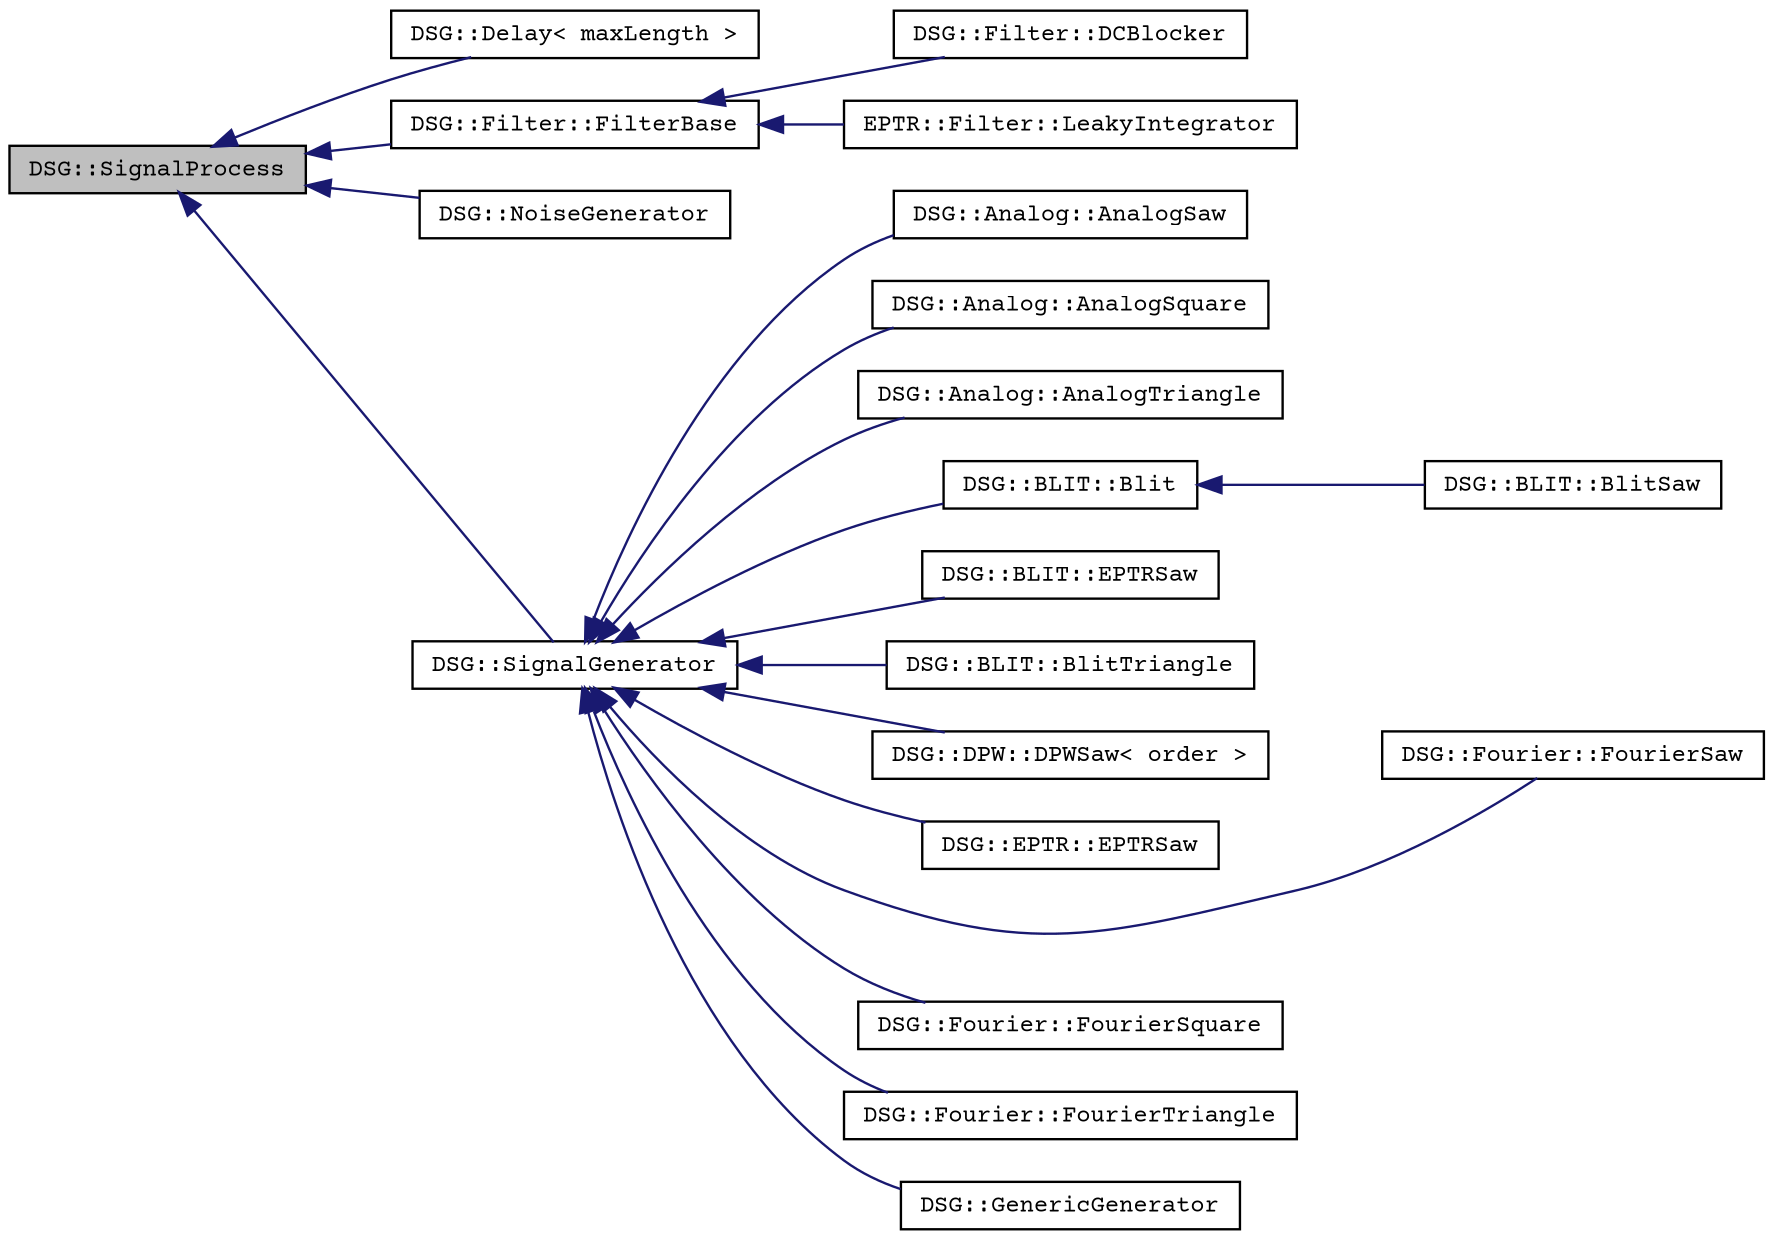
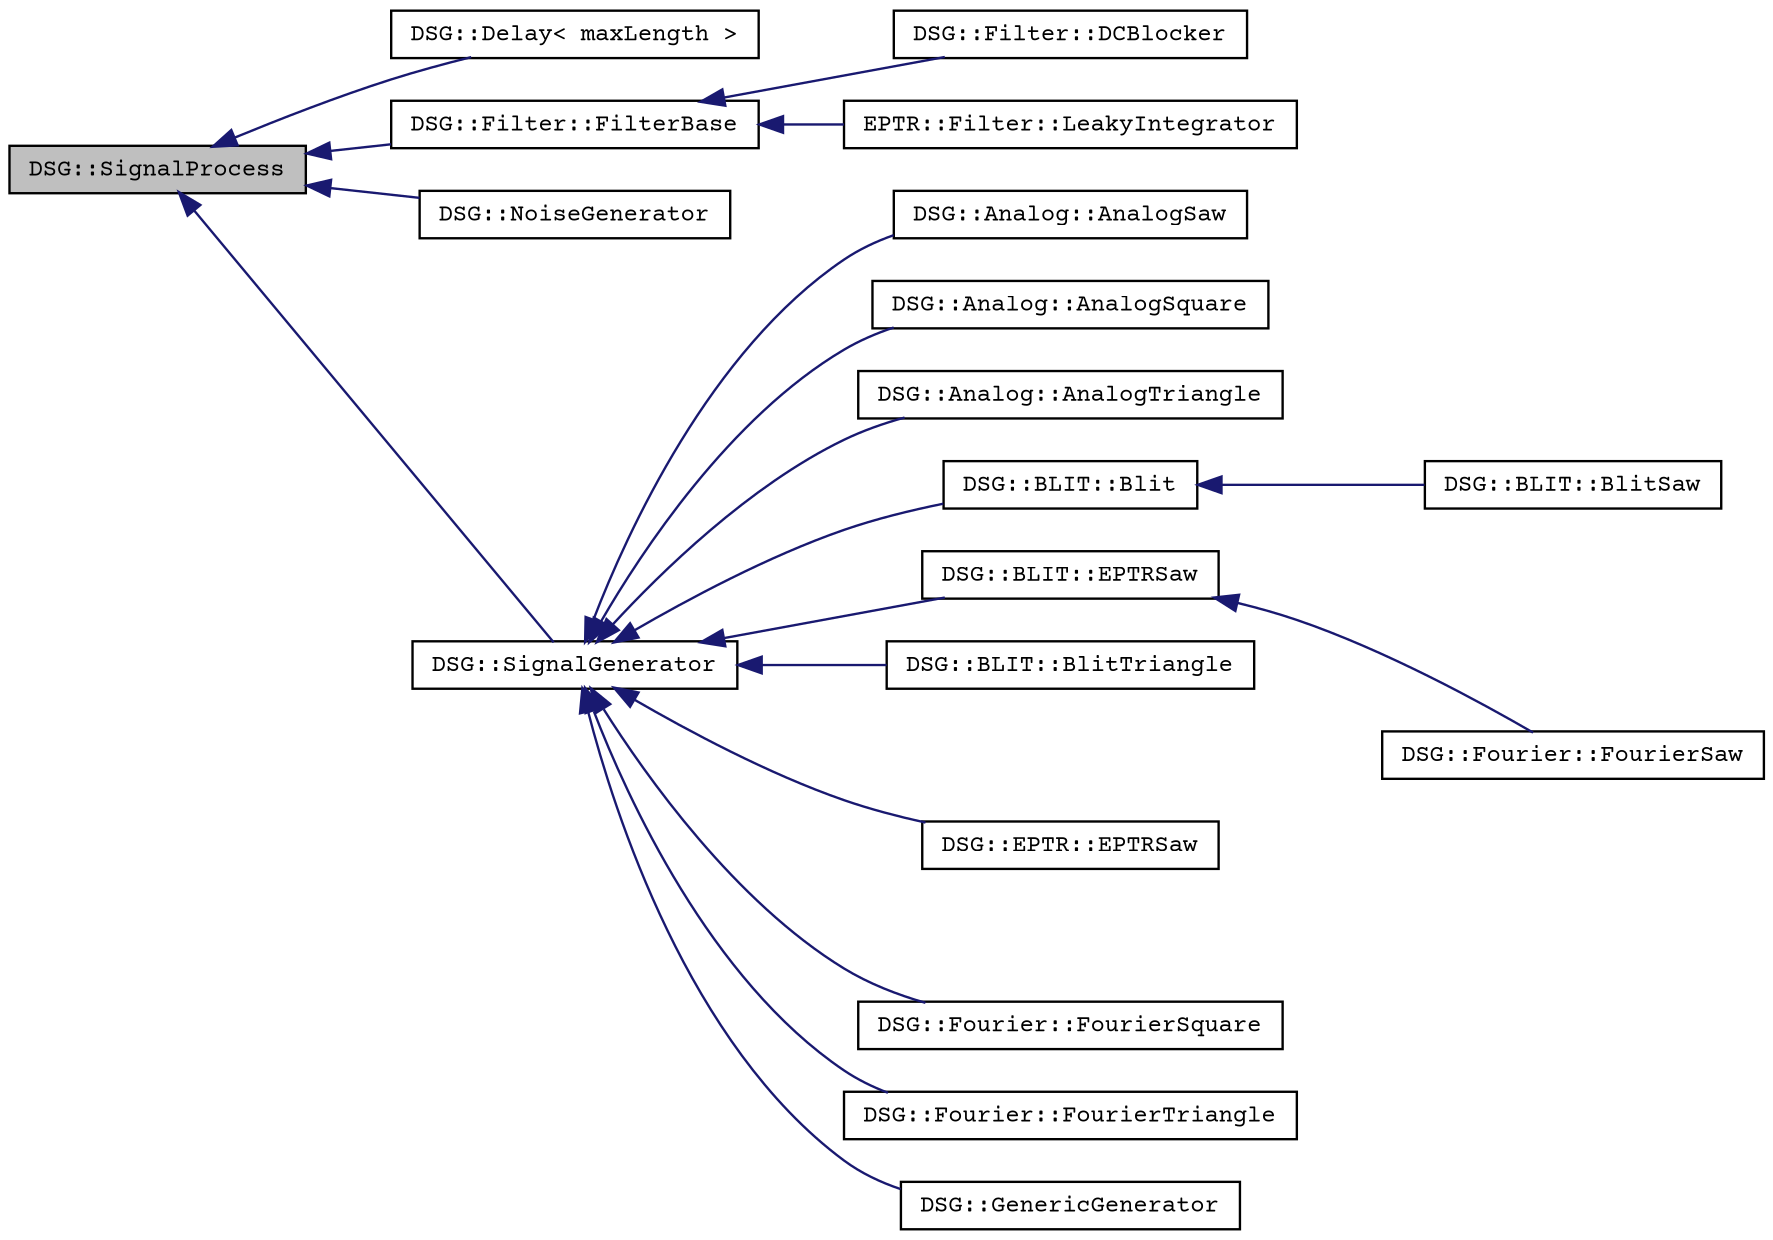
(1070, 755) -> none
(1053, 933) -> (1390, 658)
